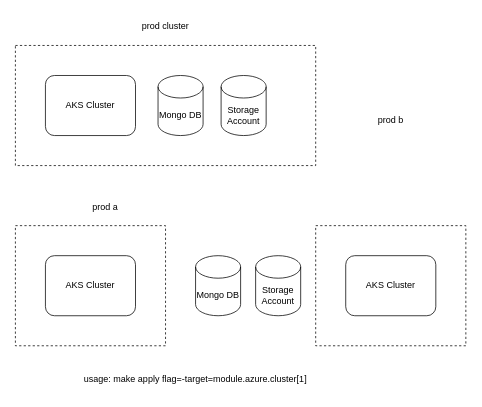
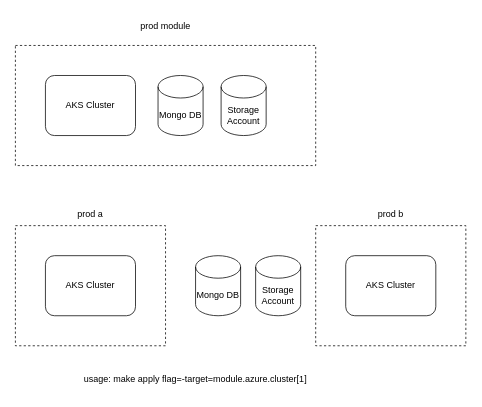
(165, 27) -> (165, 27)
(390, 120) -> (390, 214)
(105, 207) -> (90, 214)
